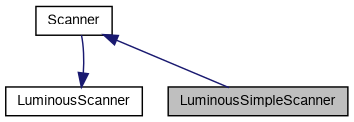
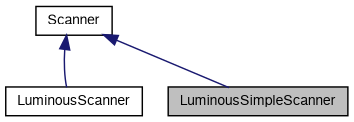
(84, 54) -> (64, 68)
